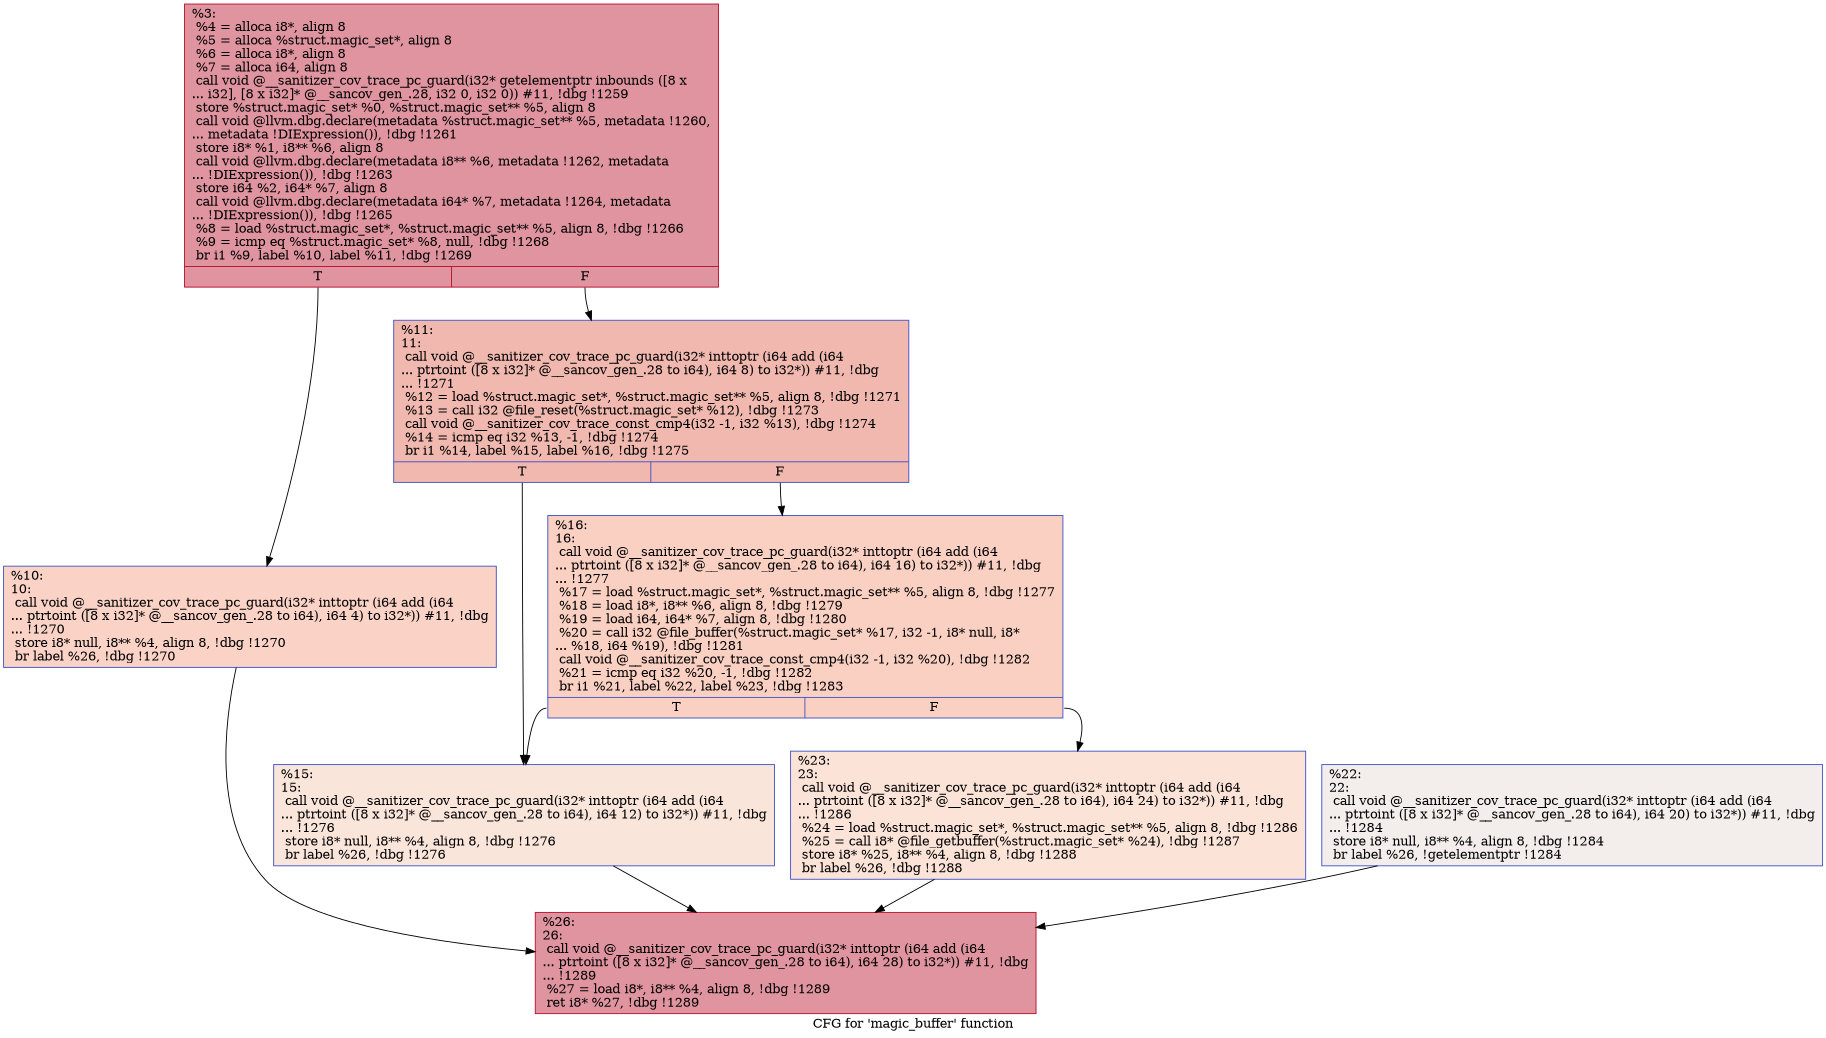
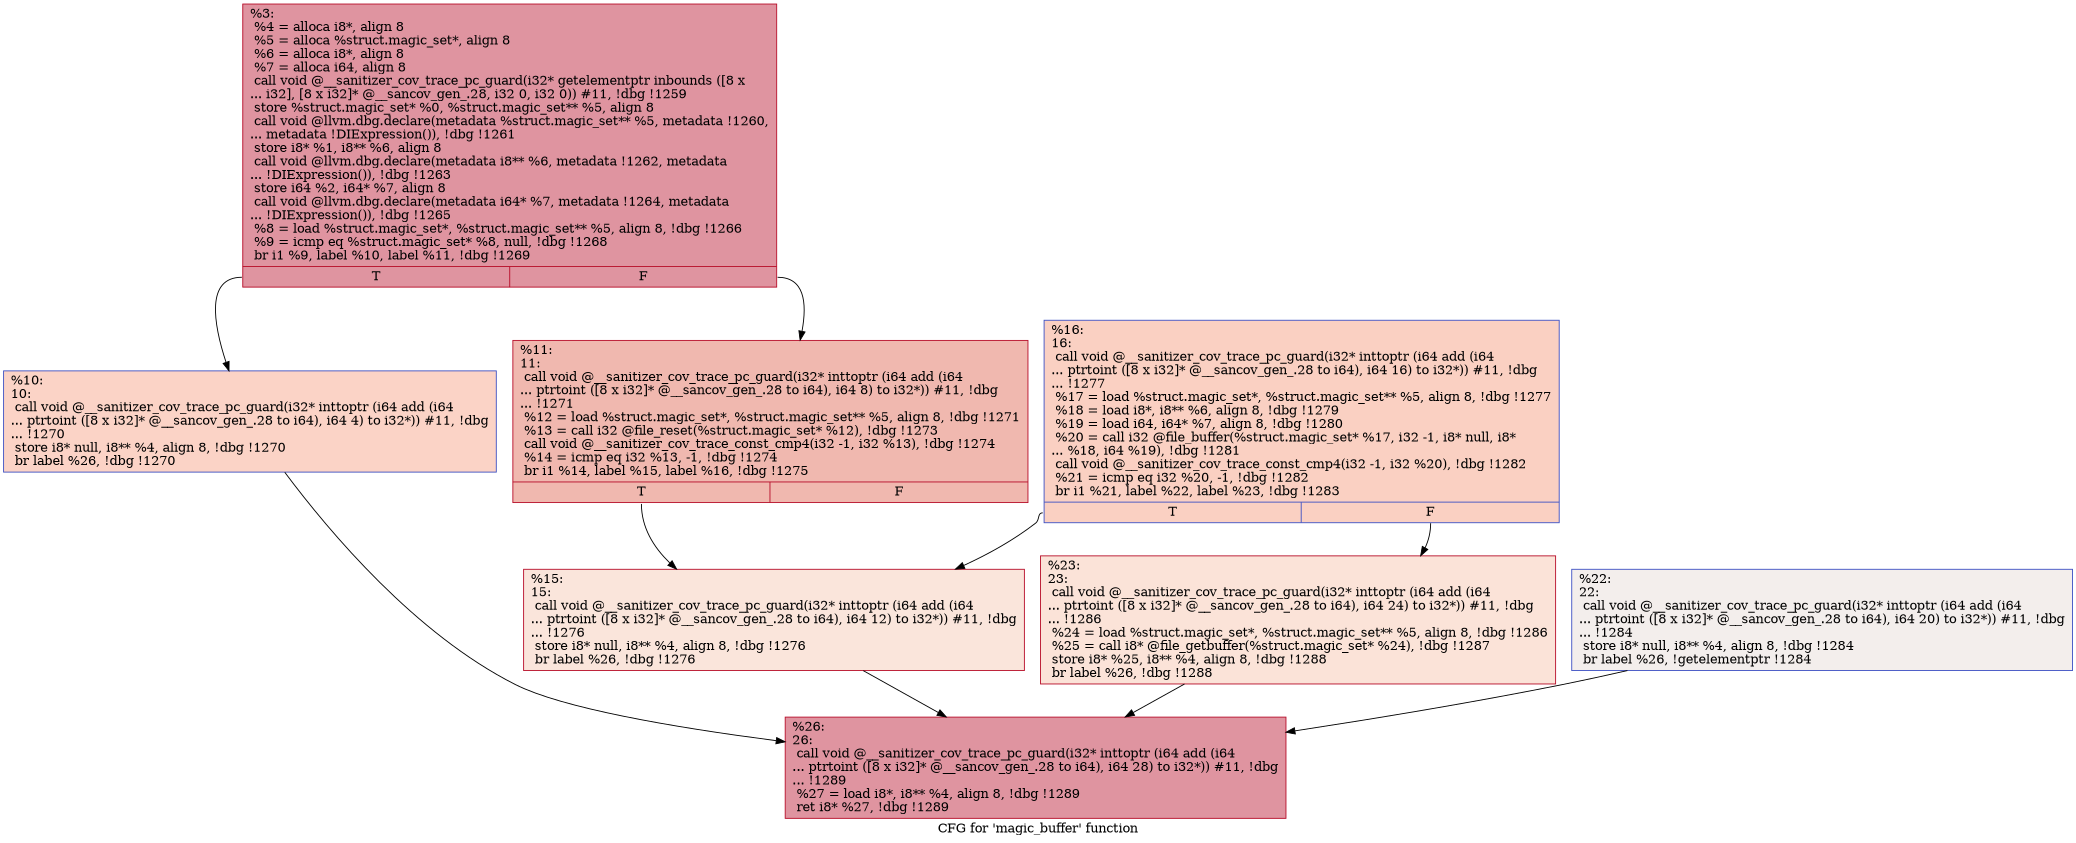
(651, 401) -> (770, 421)
(781, 495) -> none
(524, 815) -> (774, 620)
(1048, 815) -> (1298, 620)
